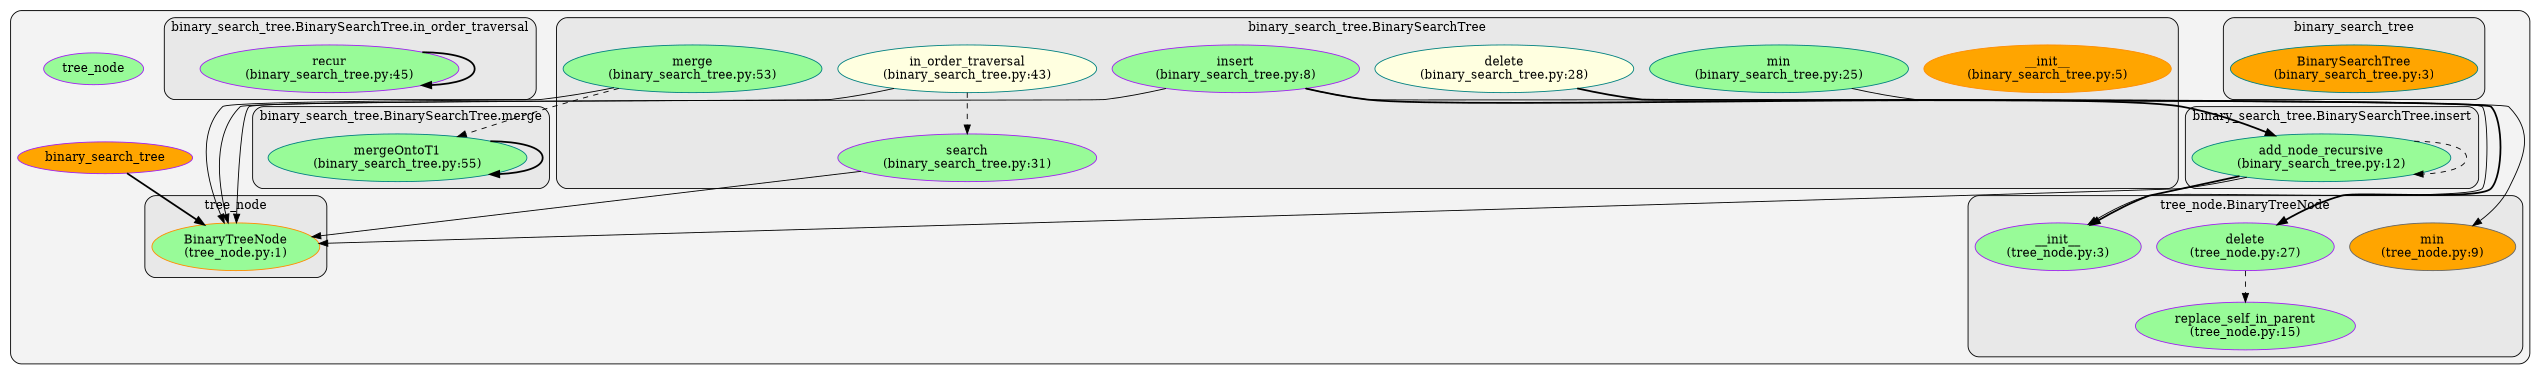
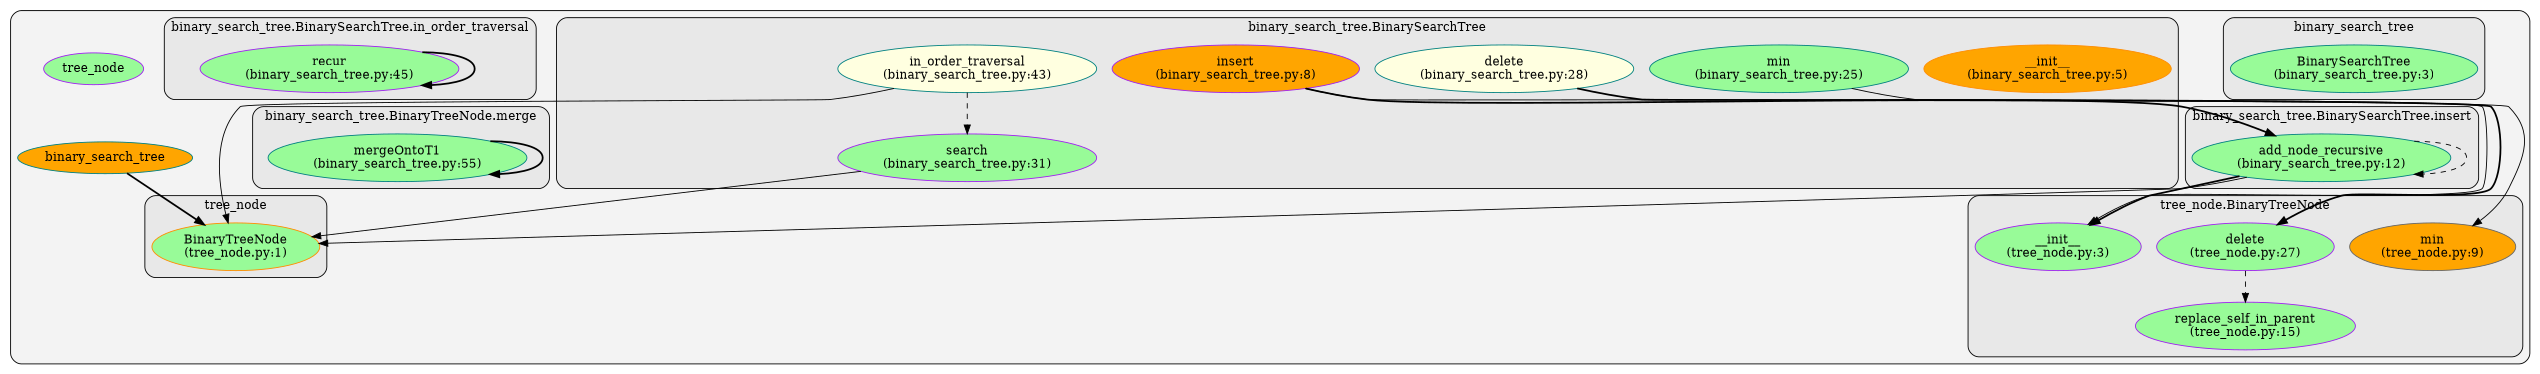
(693, 69) -> none
(1236, 69) -> (1236, 69)
(2354, 69) -> (2354, 69)
(885, 100) -> none
(401, 117) -> (401, 117)
(105, 158) -> (105, 158)
